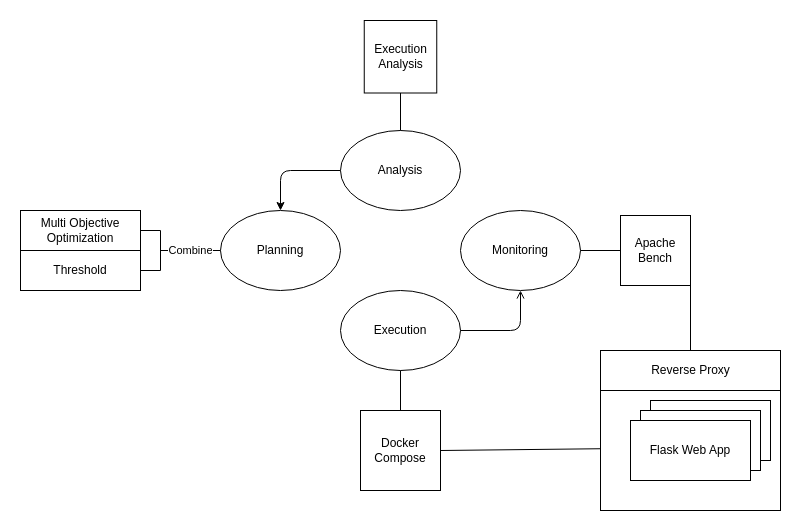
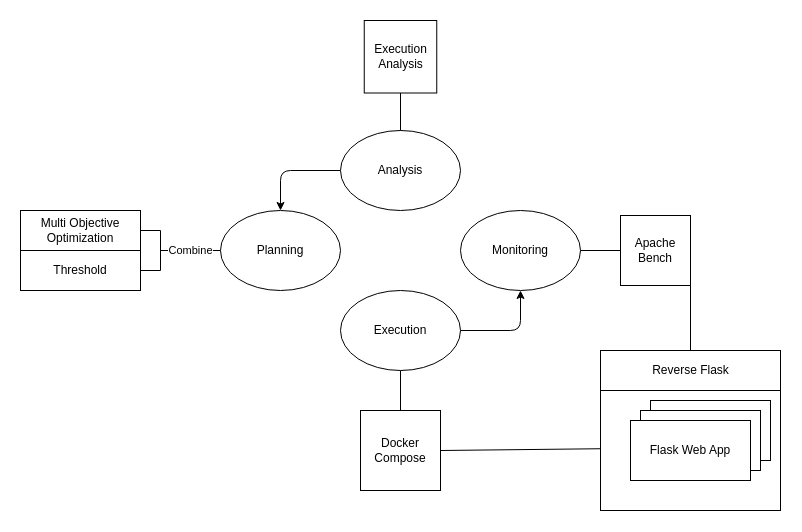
(521, 296) -> (521, 298)
(691, 371) -> (691, 371)
